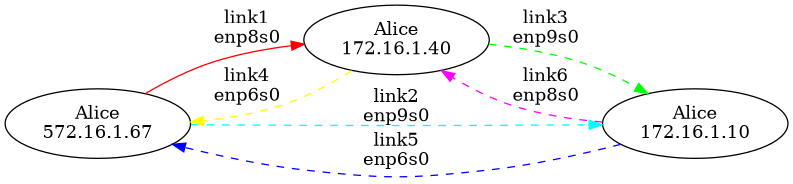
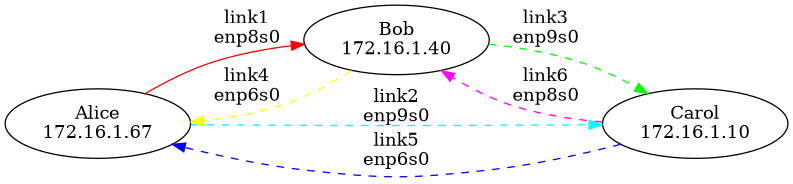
(397, 40) -> (397, 40)
(98, 124) -> (98, 124)
(695, 124) -> (695, 124)
